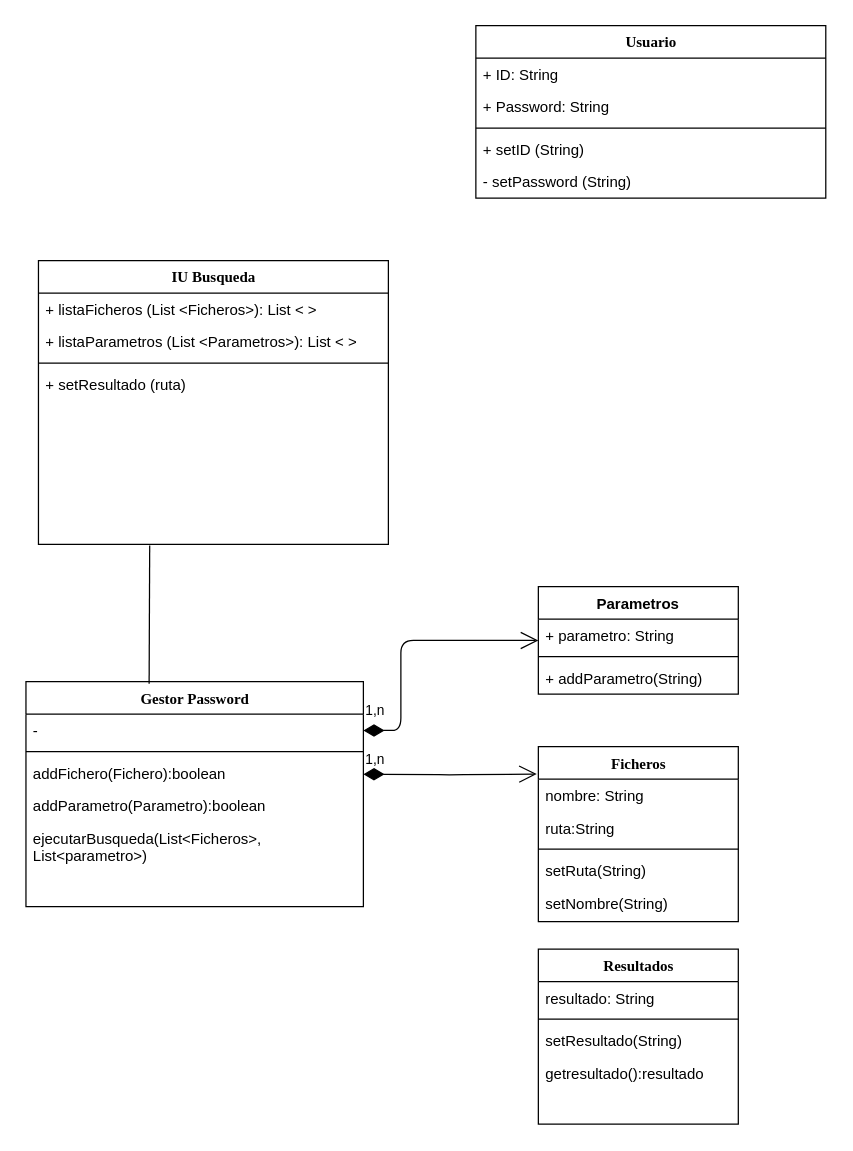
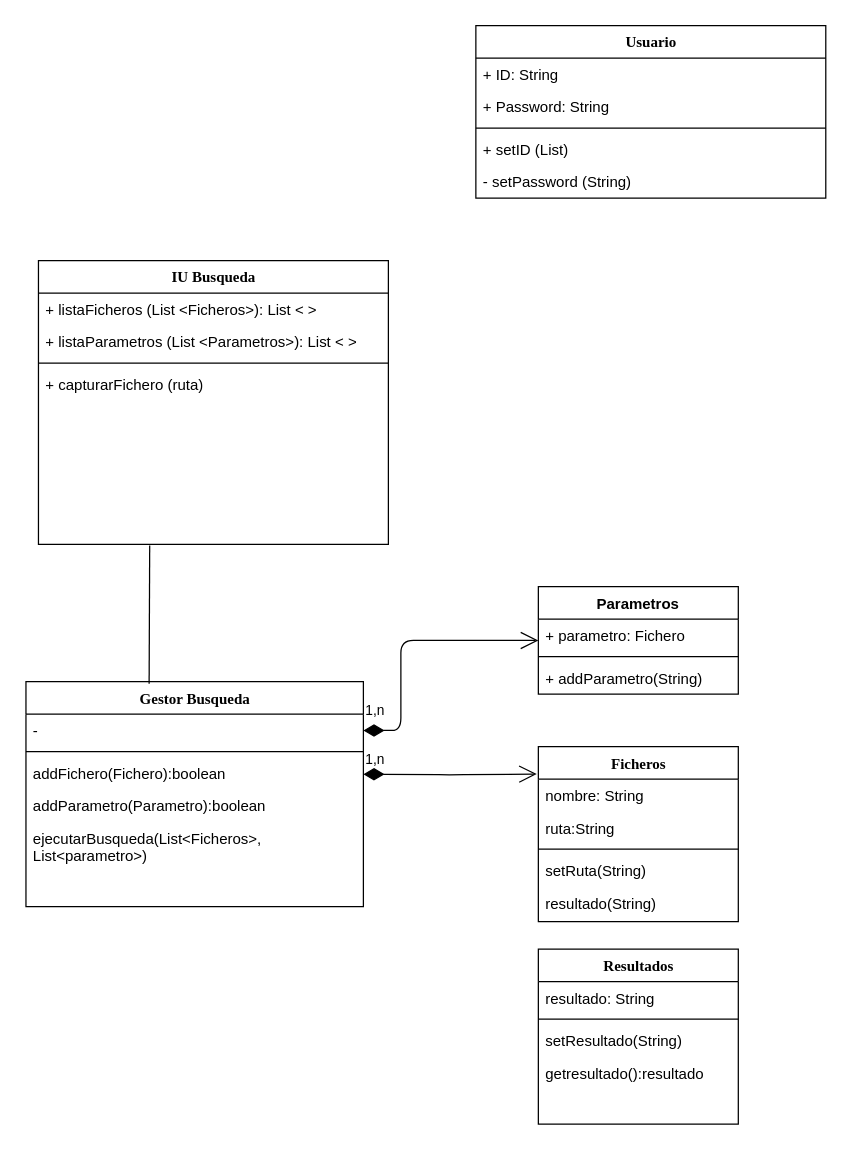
(544, 151) -> (536, 151)
(128, 386) -> (141, 386)
(617, 636) -> (621, 636)
(195, 700) -> (195, 700)
(615, 905) -> (613, 905)
